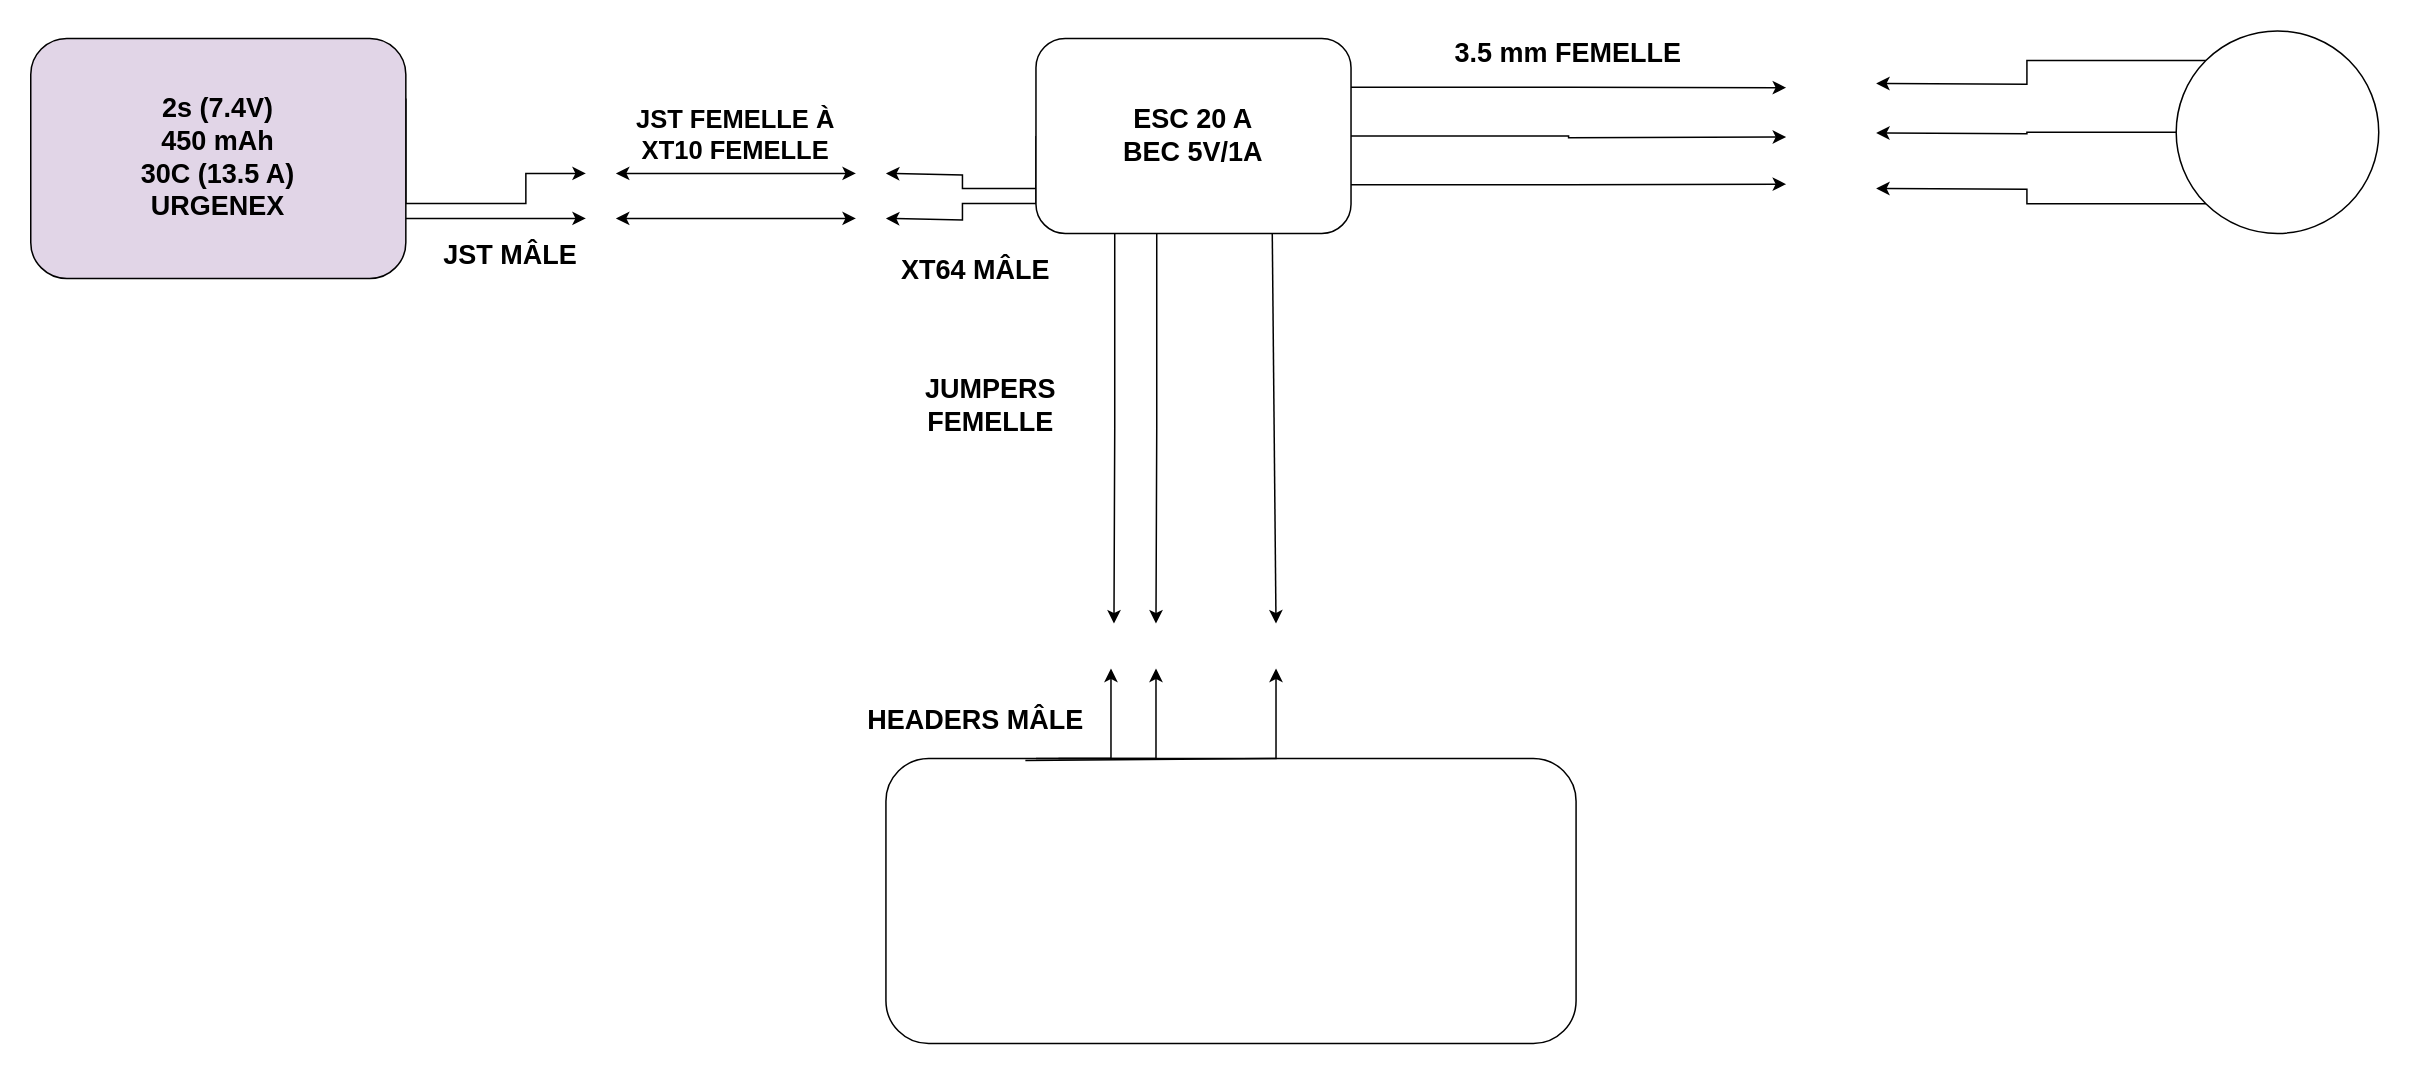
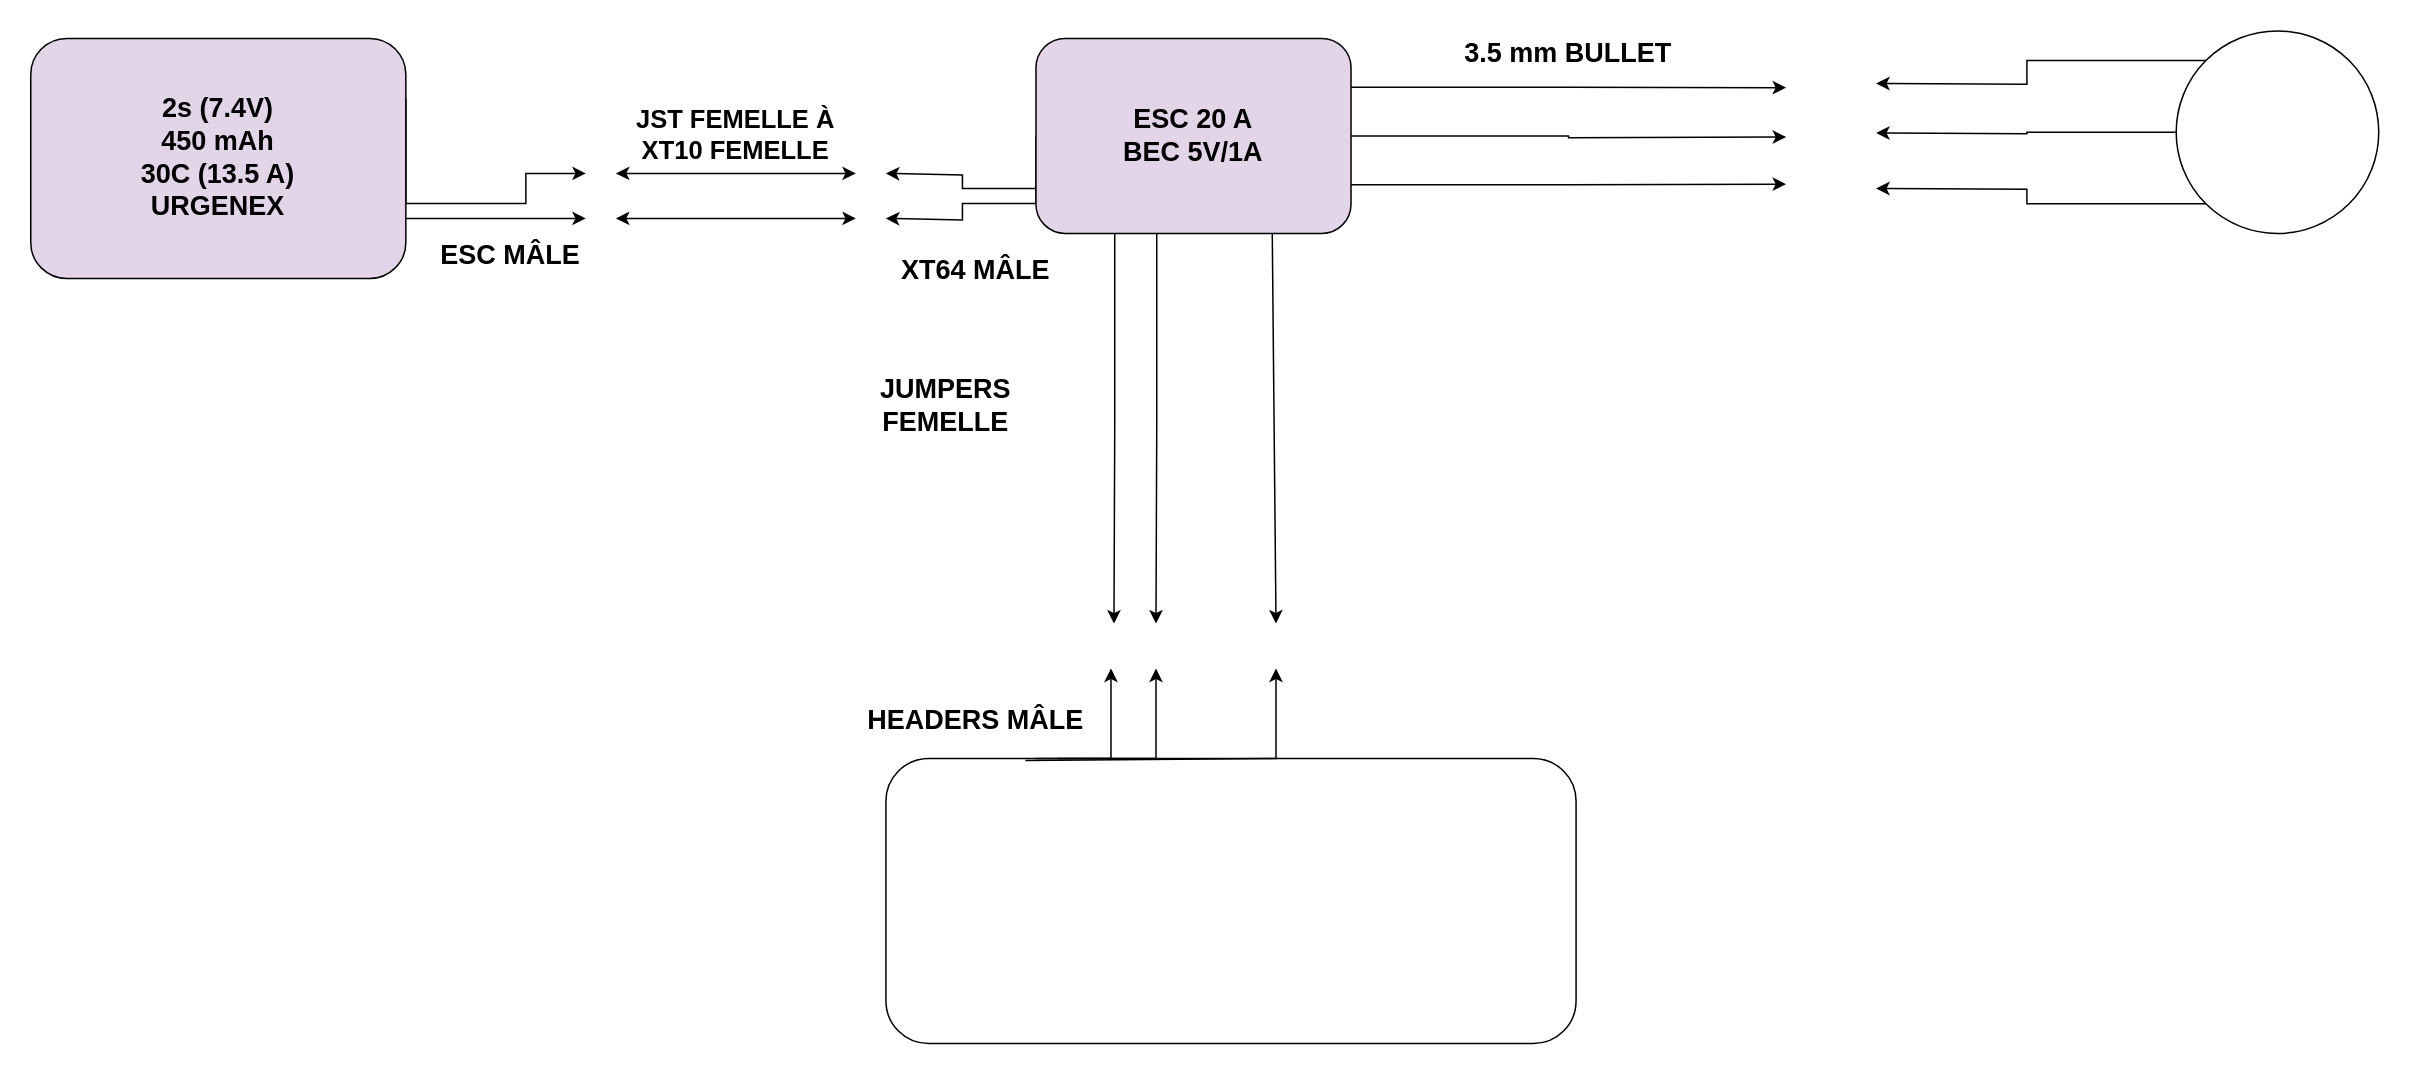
(1568, 53) -> (1568, 53)
(1193, 136) -> (1193, 136)
(511, 256) -> (511, 256)
(991, 406) -> (946, 406)
